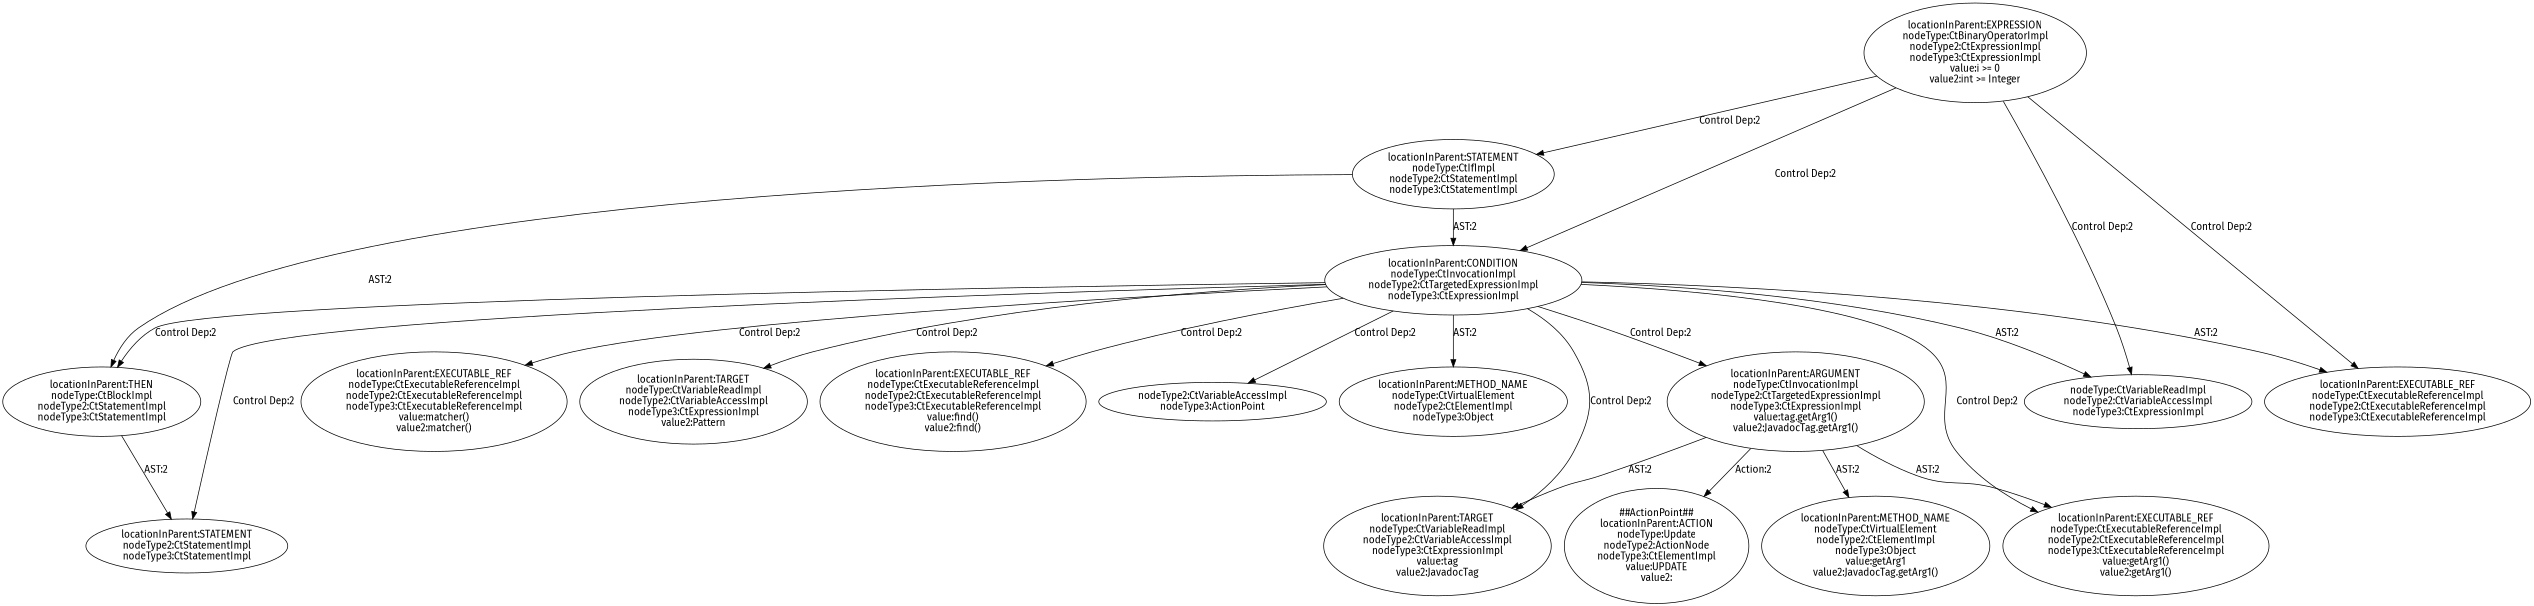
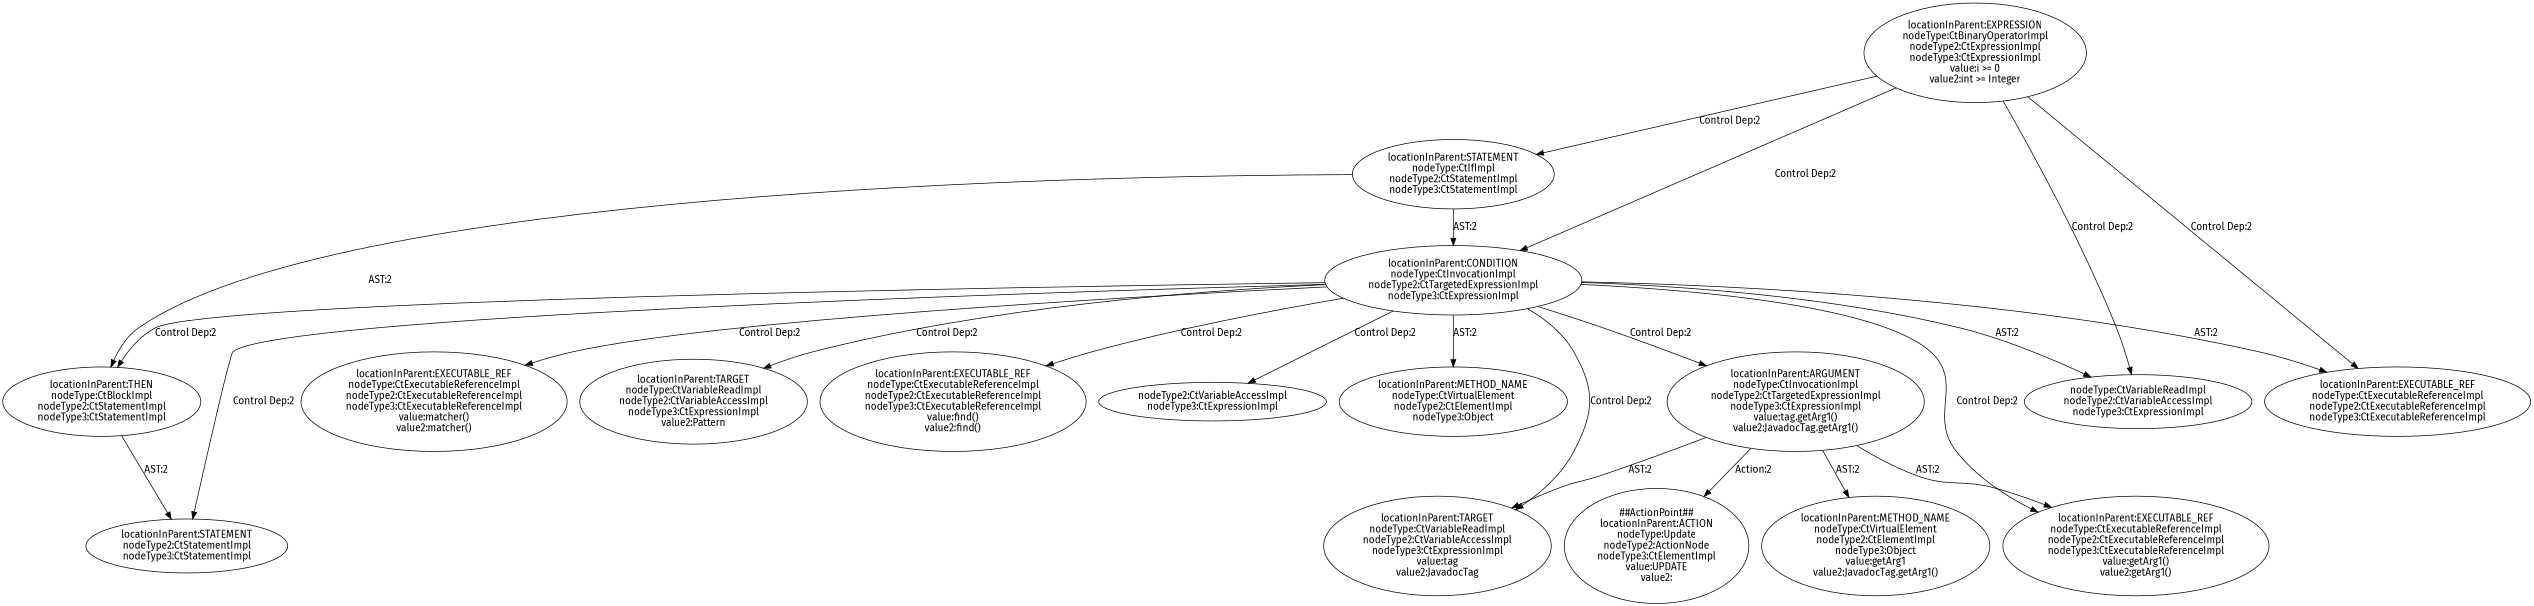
(1213, 402) -> (1213, 402)
